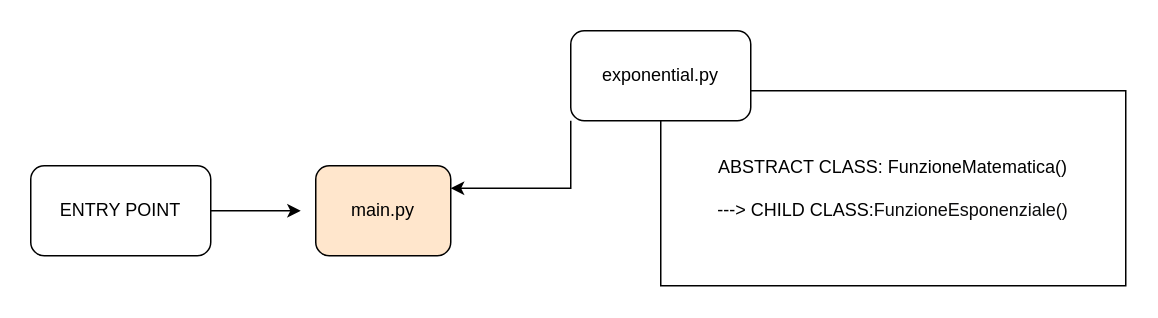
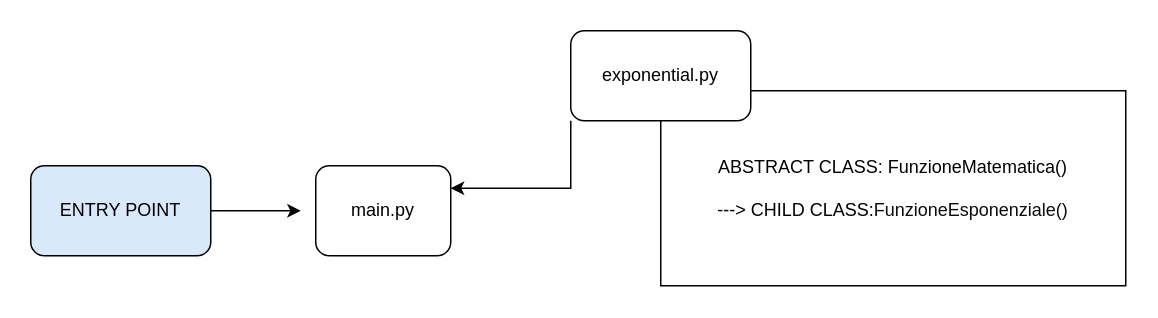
(121, 211) -> (121, 211)
(383, 211) -> (383, 211)
